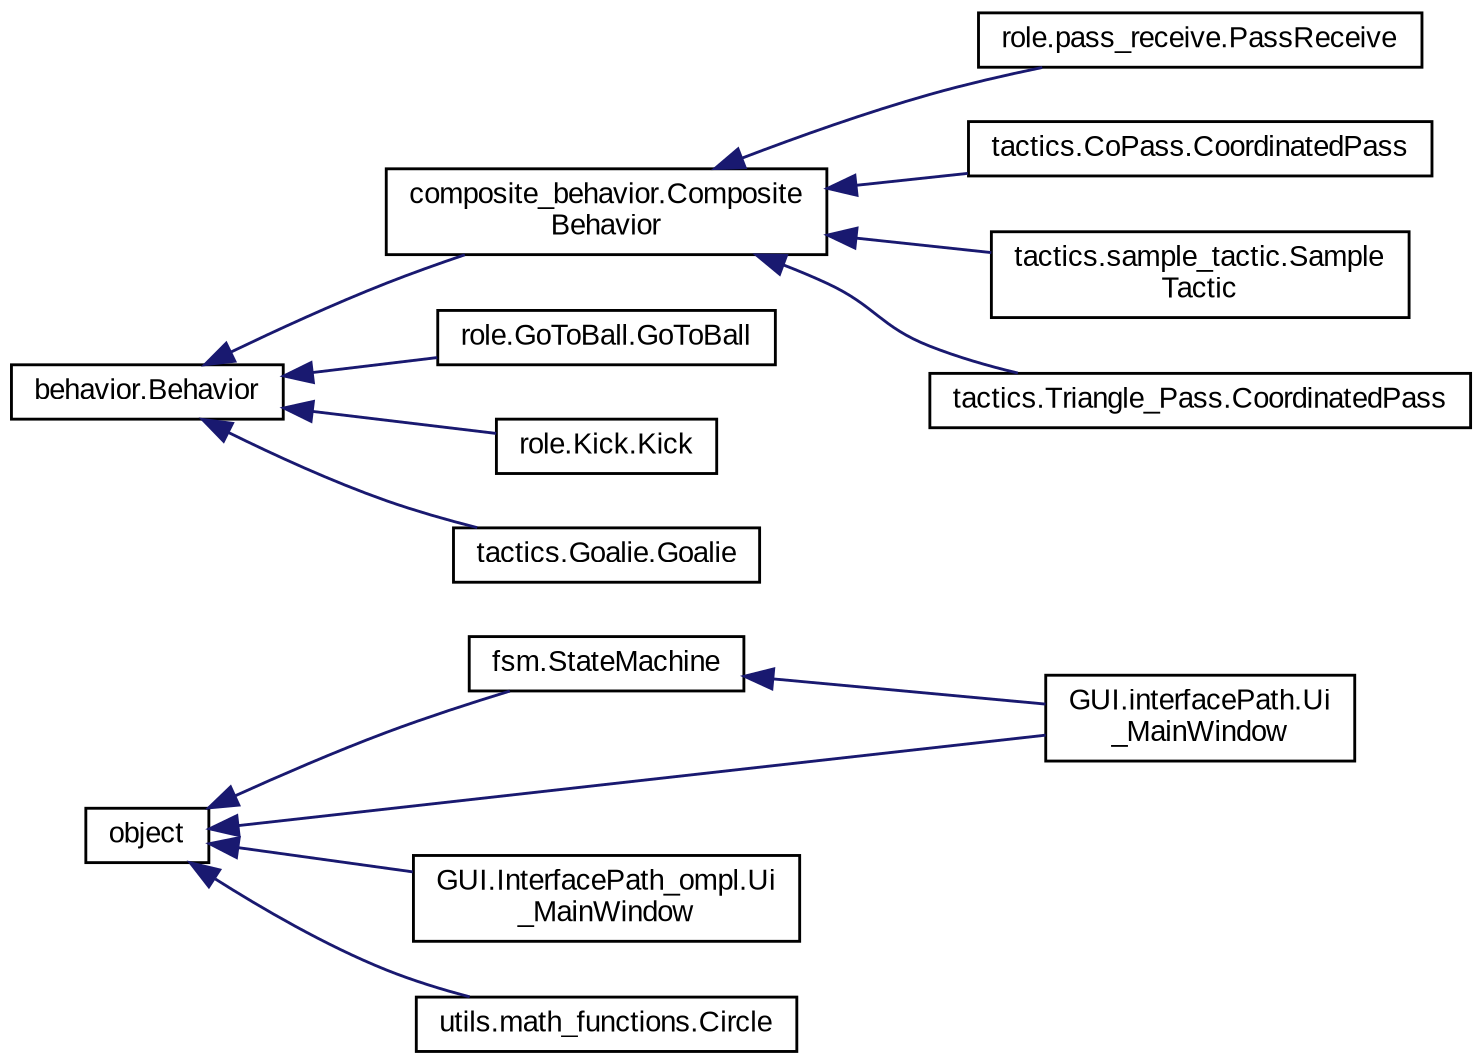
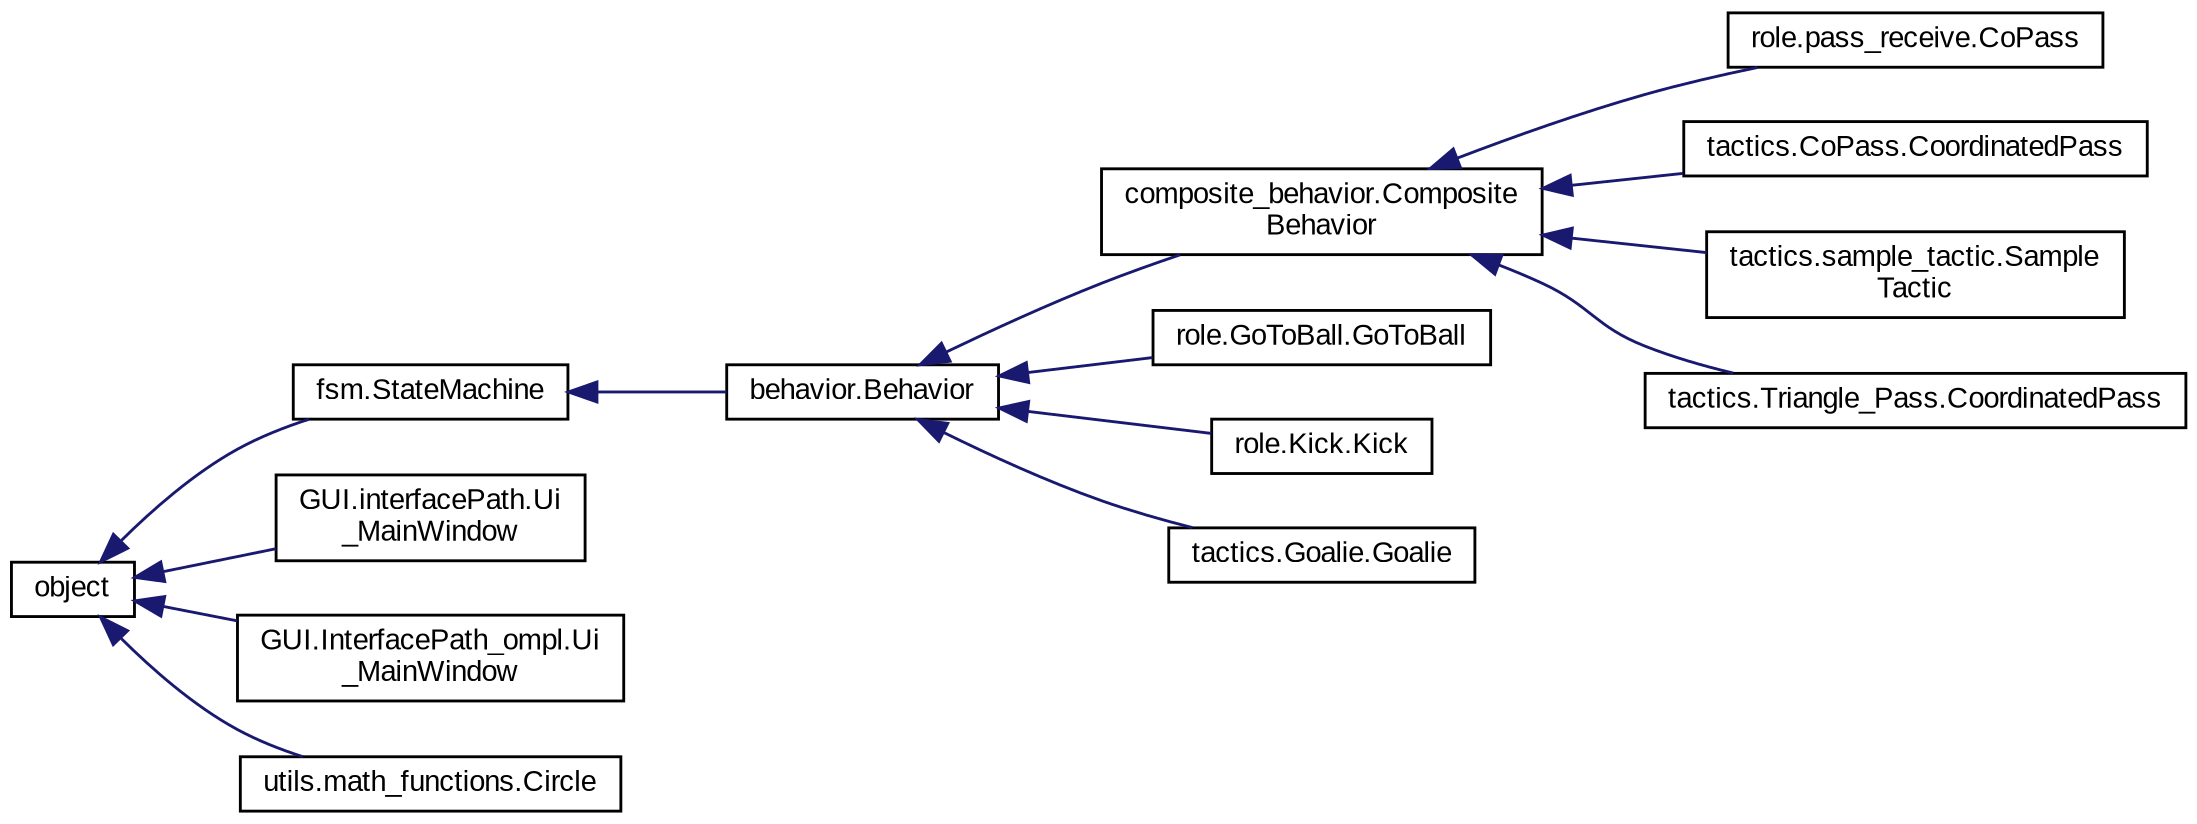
(1200, 40) -> (1916, 40)
(910, 692) -> (662, 392)
